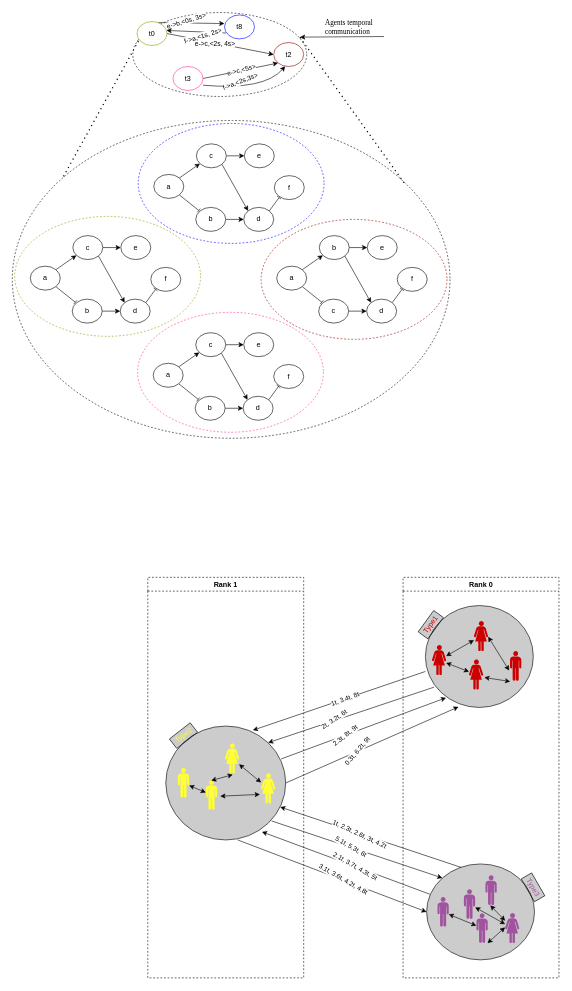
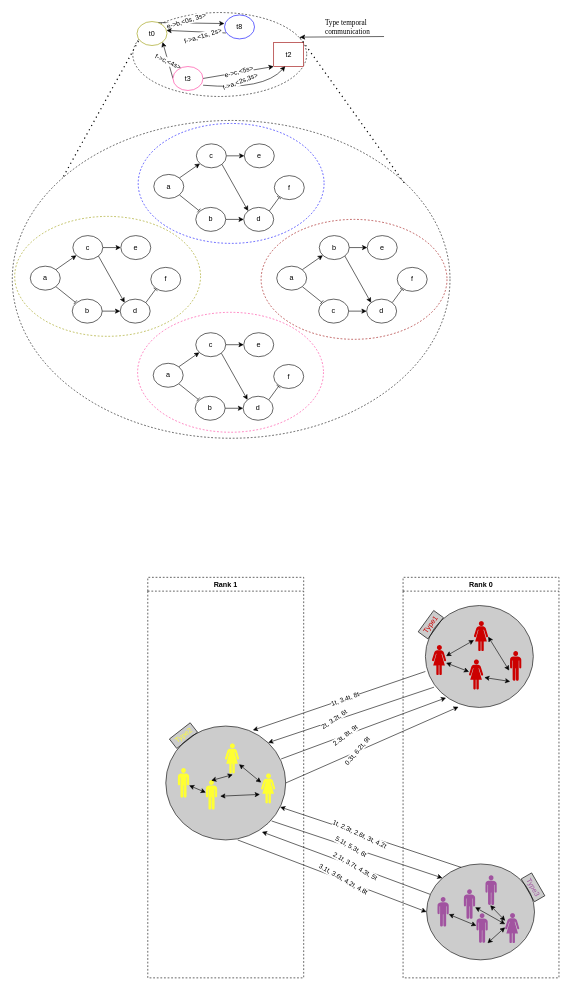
(354, 27) -> (350, 27)
(235, 47) -> none
(289, 54) -> (289, 54)
none -> (168, 62)
